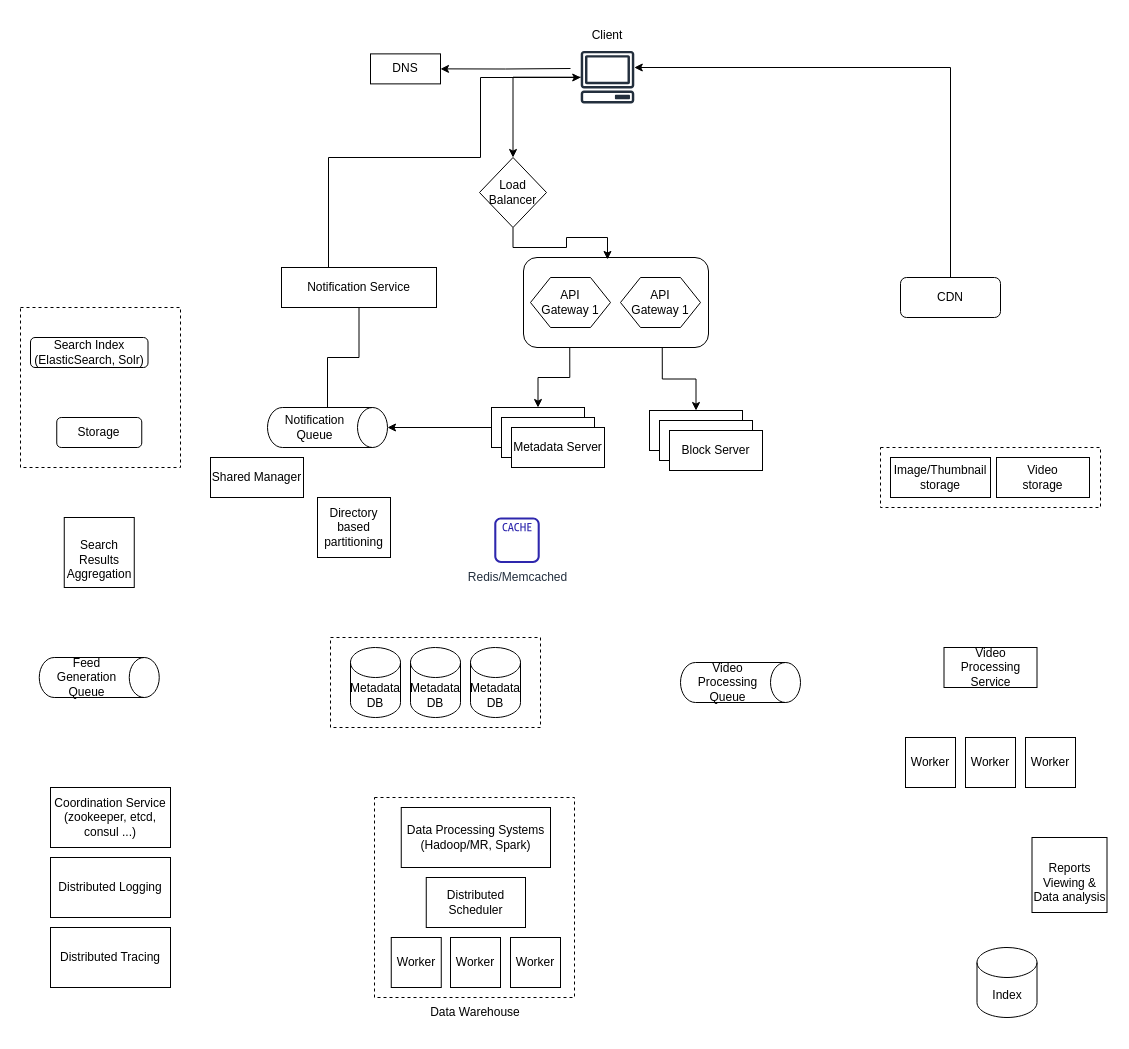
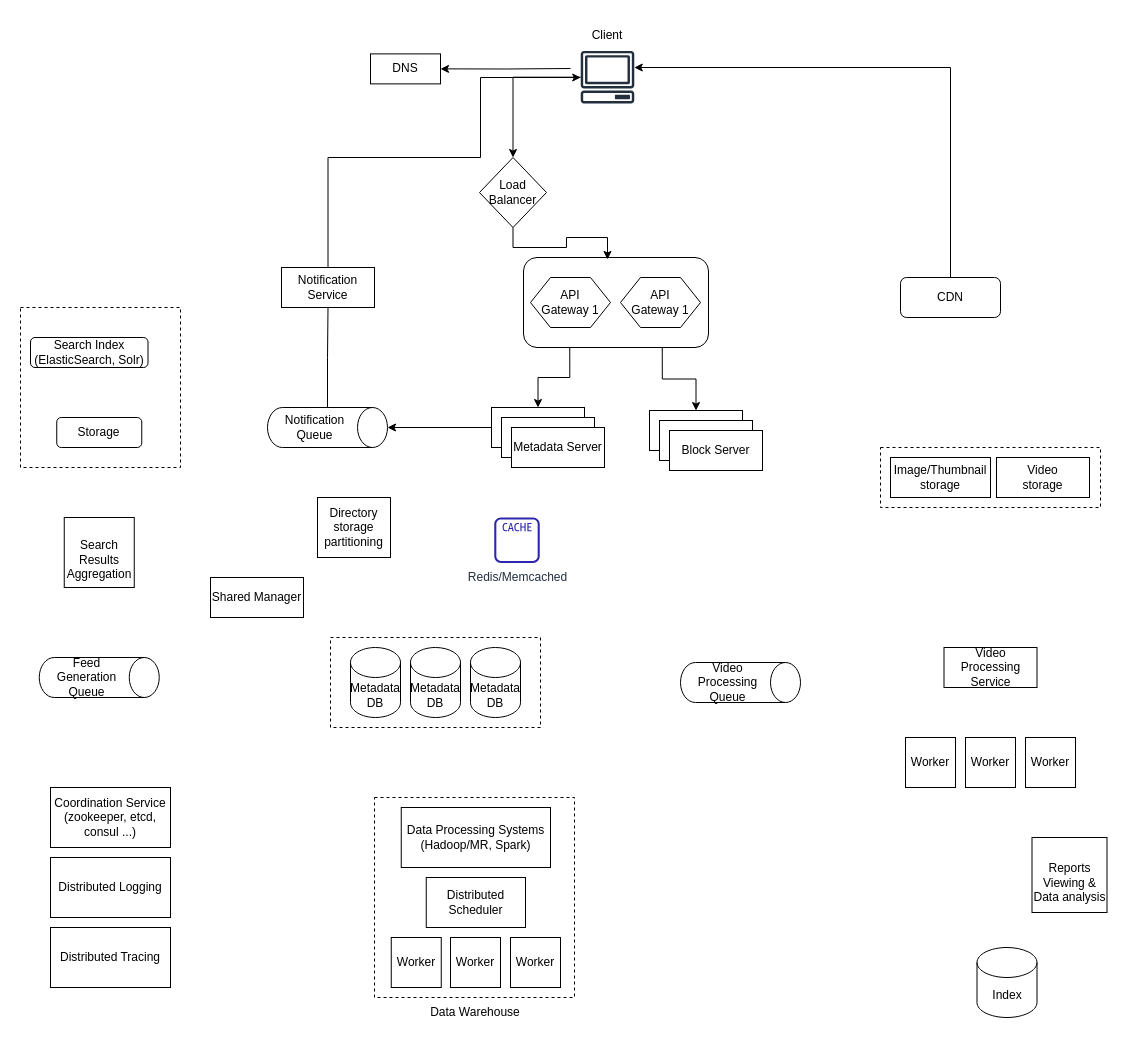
(359, 288) -> (328, 288)
(257, 478) -> (257, 598)
(354, 528) -> (354, 528)
